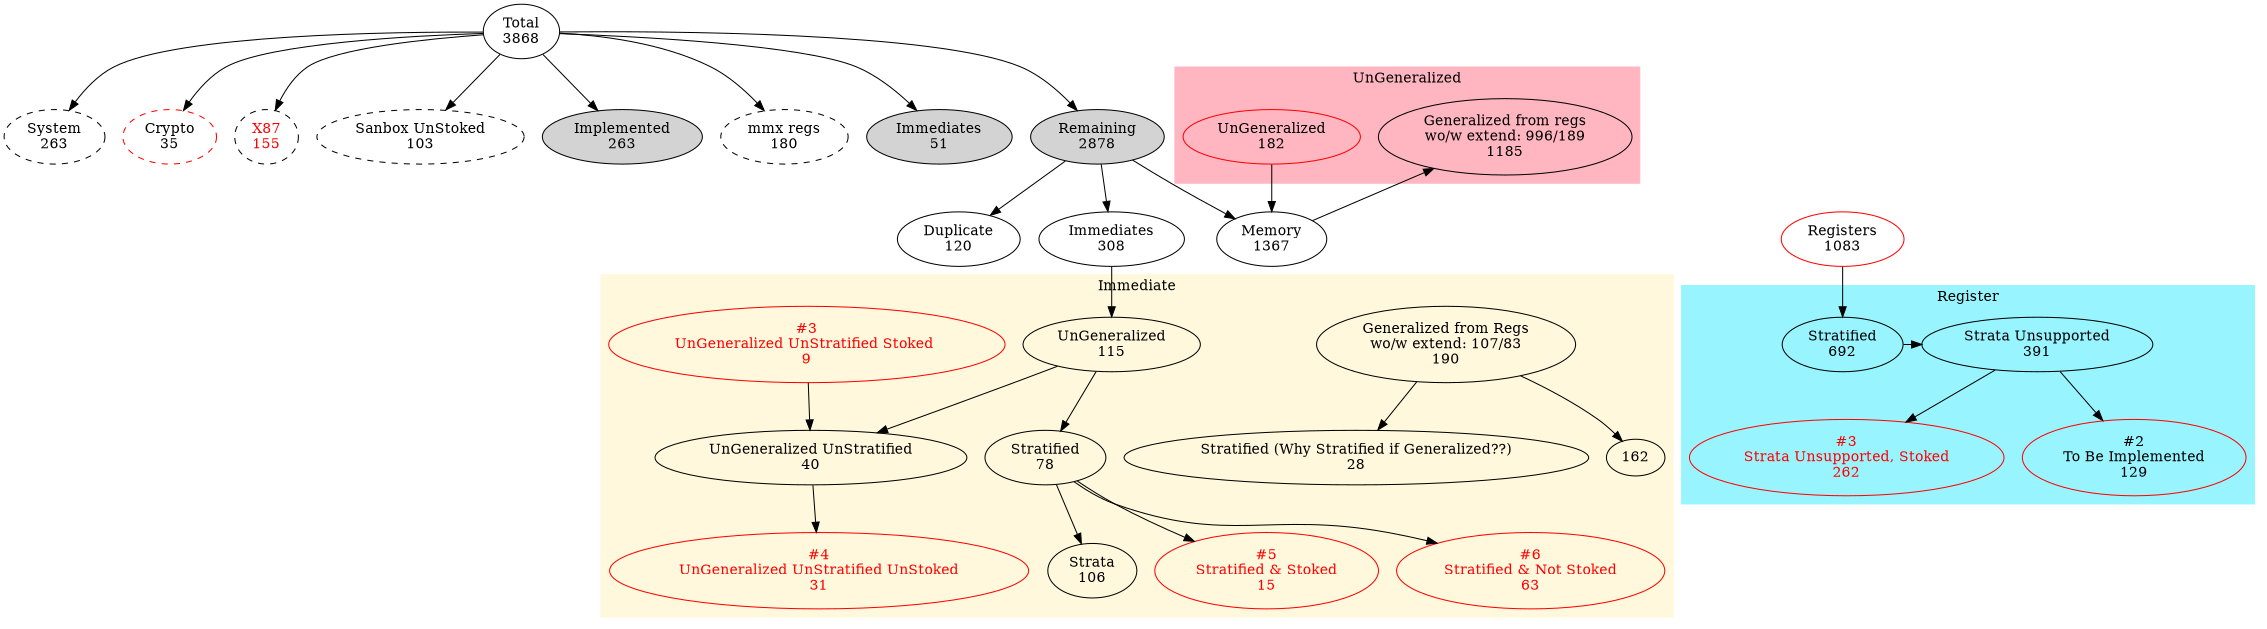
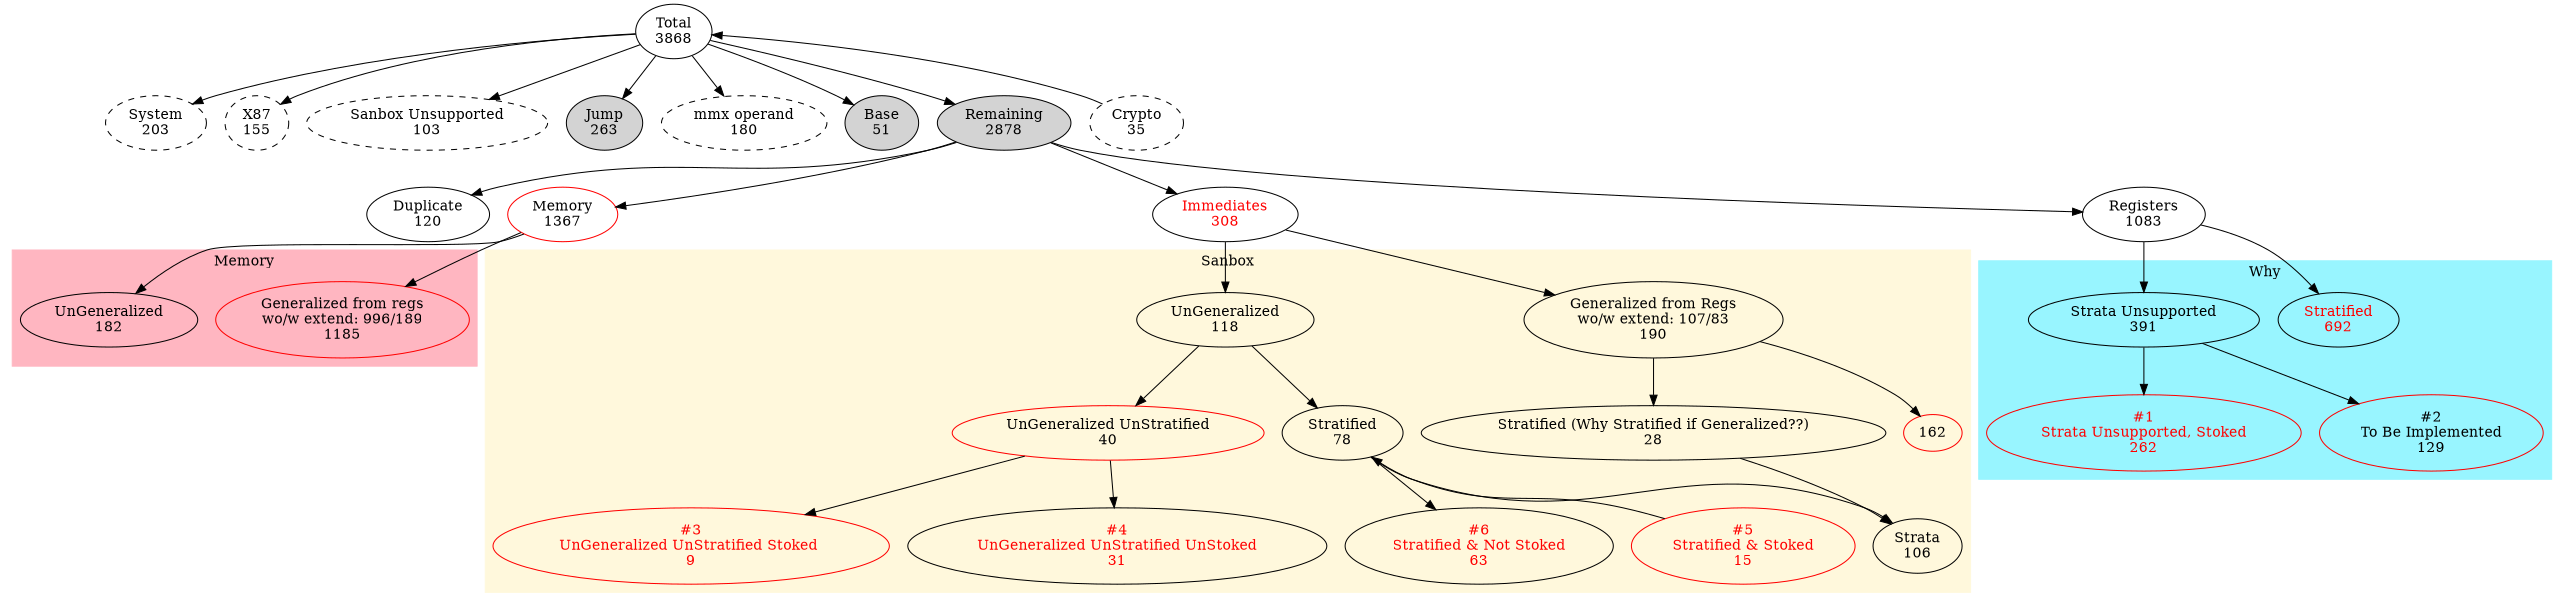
(328, 44) -> (915, 58)
(1407, 79) -> (245, 262)
(55, 137) -> (156, 123)
(170, 137) -> (1137, 123)
(267, 137) -> (257, 123)
(421, 137) -> (427, 123)
(622, 137) -> (605, 123)
(784, 137) -> (744, 123)
(939, 137) -> (882, 123)
(1272, 137) -> (109, 320)
(1505, 137) -> (343, 320)
(1272, 176) -> (329, 245)
none -> (1560, 193)
(1112, 239) -> (1225, 214)
(1272, 239) -> (563, 214)
(1843, 239) -> (2144, 214)
none -> (1415, 261)
(1137, 286) -> (1228, 262)
(1968, 297) -> (2265, 273)
(1112, 344) -> (1225, 320)
(1843, 344) -> (2339, 320)
(1907, 344) -> (2144, 267)
(809, 401) -> (920, 484)
(811, 458) -> (1108, 433)
(1636, 458) -> (1933, 433)
(1847, 458) -> (2144, 433)
none -> (1813, 484)
(1149, 521) -> (1520, 498)
(819, 571) -> (1117, 546)
(1531, 571) -> (1479, 546)
